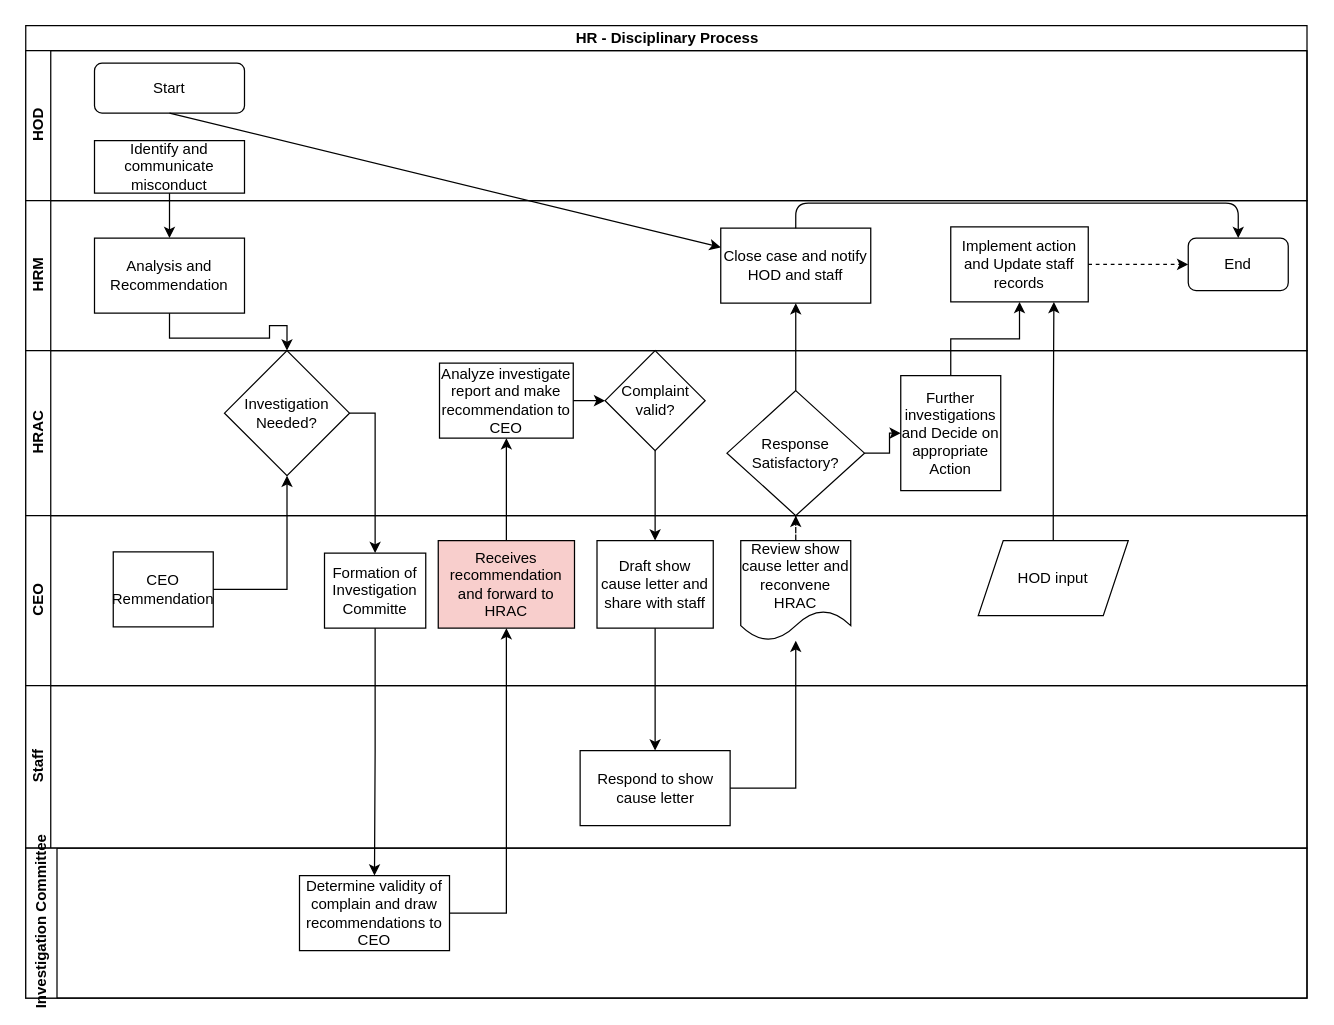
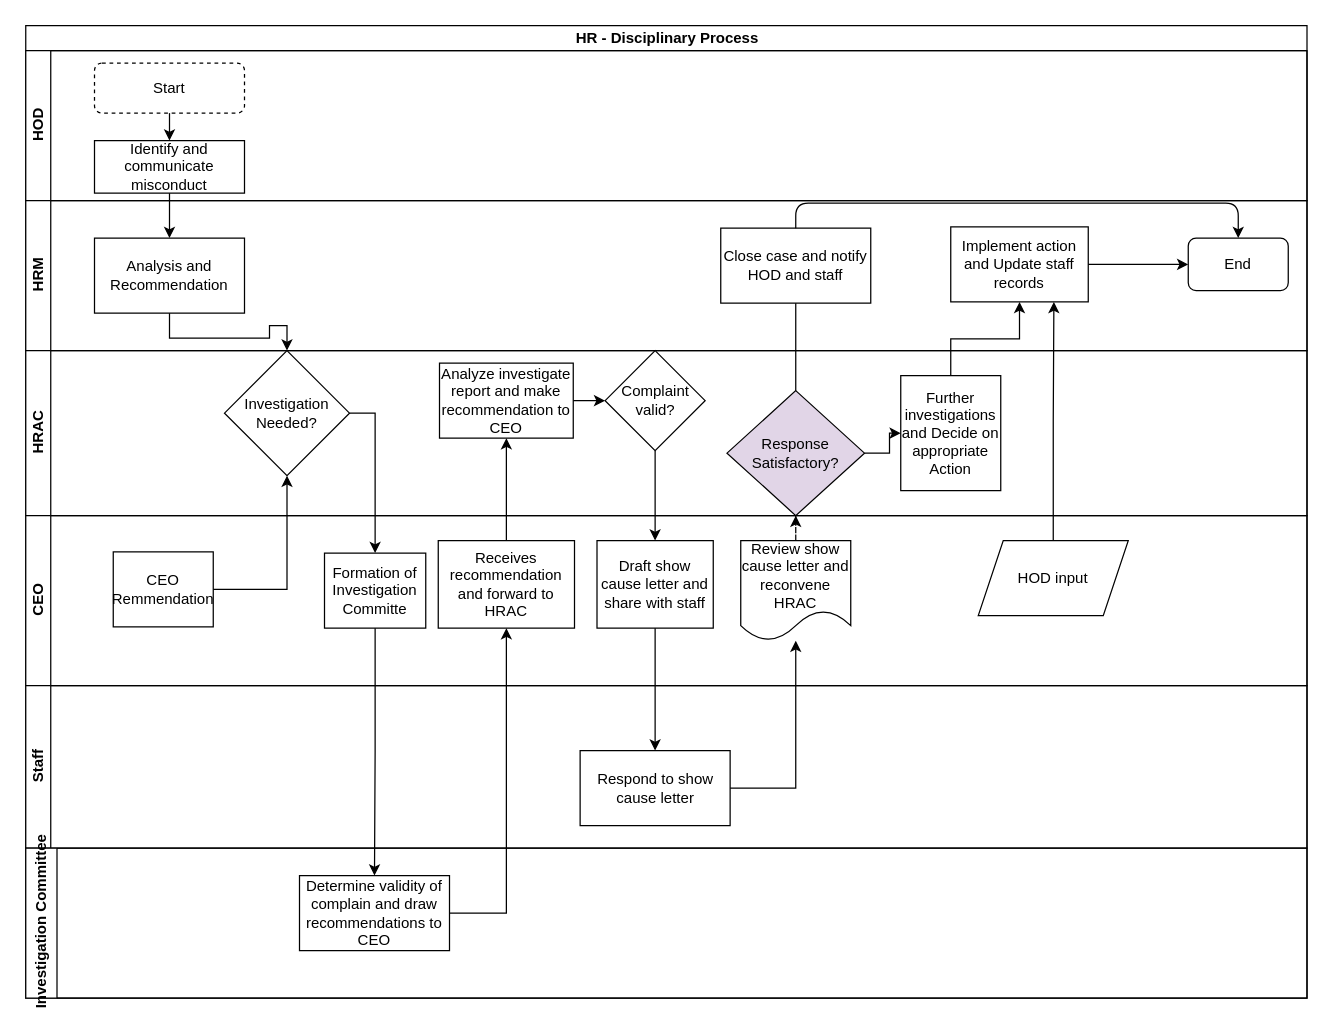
(169, 88) -> (169, 88)
(342, 155) -> (169, 122)
(1134, 264) -> (1134, 264)
(796, 313) -> (796, 309)
(796, 453) -> (796, 453)
(506, 584) -> (506, 584)
